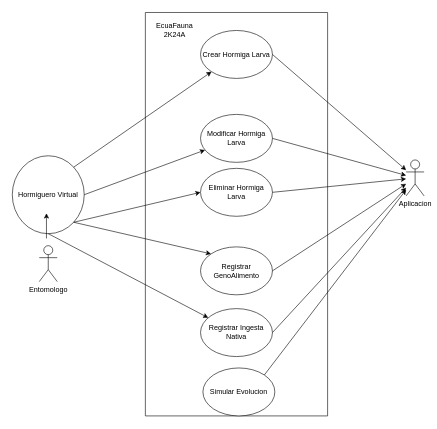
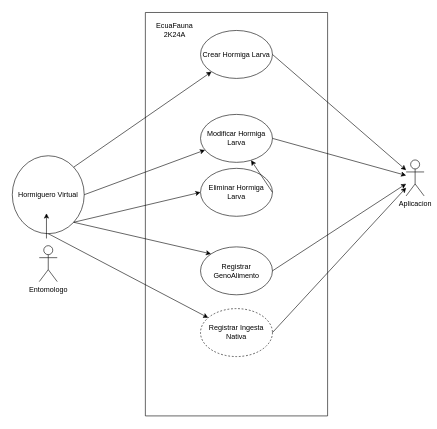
(340, 186) -> (263, 178)
(334, 284) -> none
(237, 333) -> (237, 333)
(239, 392) -> none
